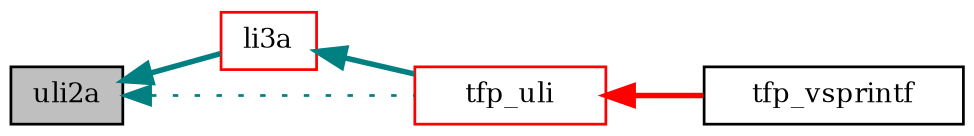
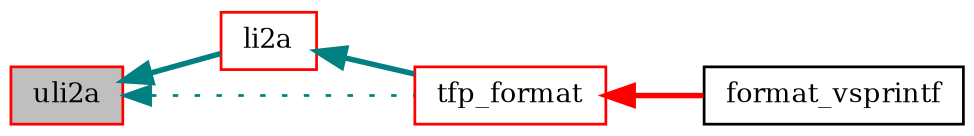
(269, 41) -> (269, 41)
(67, 96) -> (67, 96)
(510, 96) -> (510, 96)
(834, 96) -> (834, 96)
